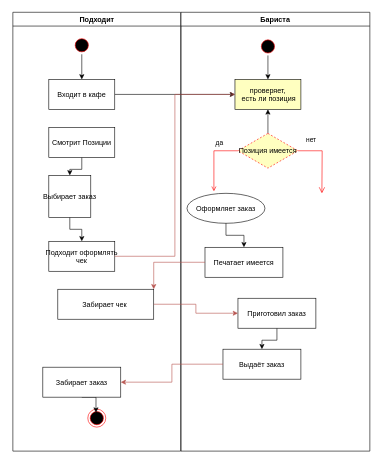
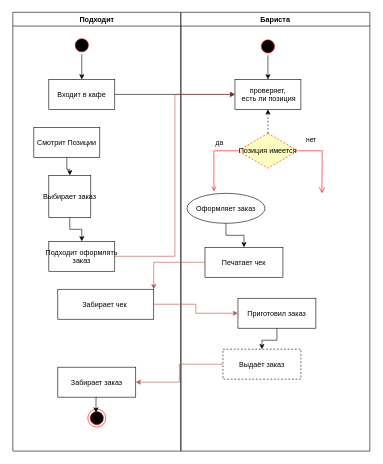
(268, 95) -> (268, 95)
(268, 123) -> (268, 123)
(82, 143) -> (67, 143)
(81, 253) -> (81, 253)
(244, 263) -> (244, 263)
(262, 365) -> (262, 365)
(82, 383) -> (97, 383)
